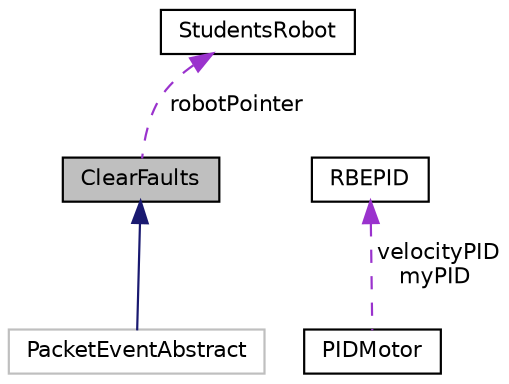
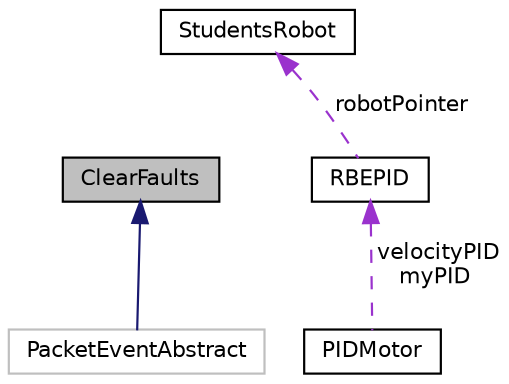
(156, 105) -> (327, 113)
